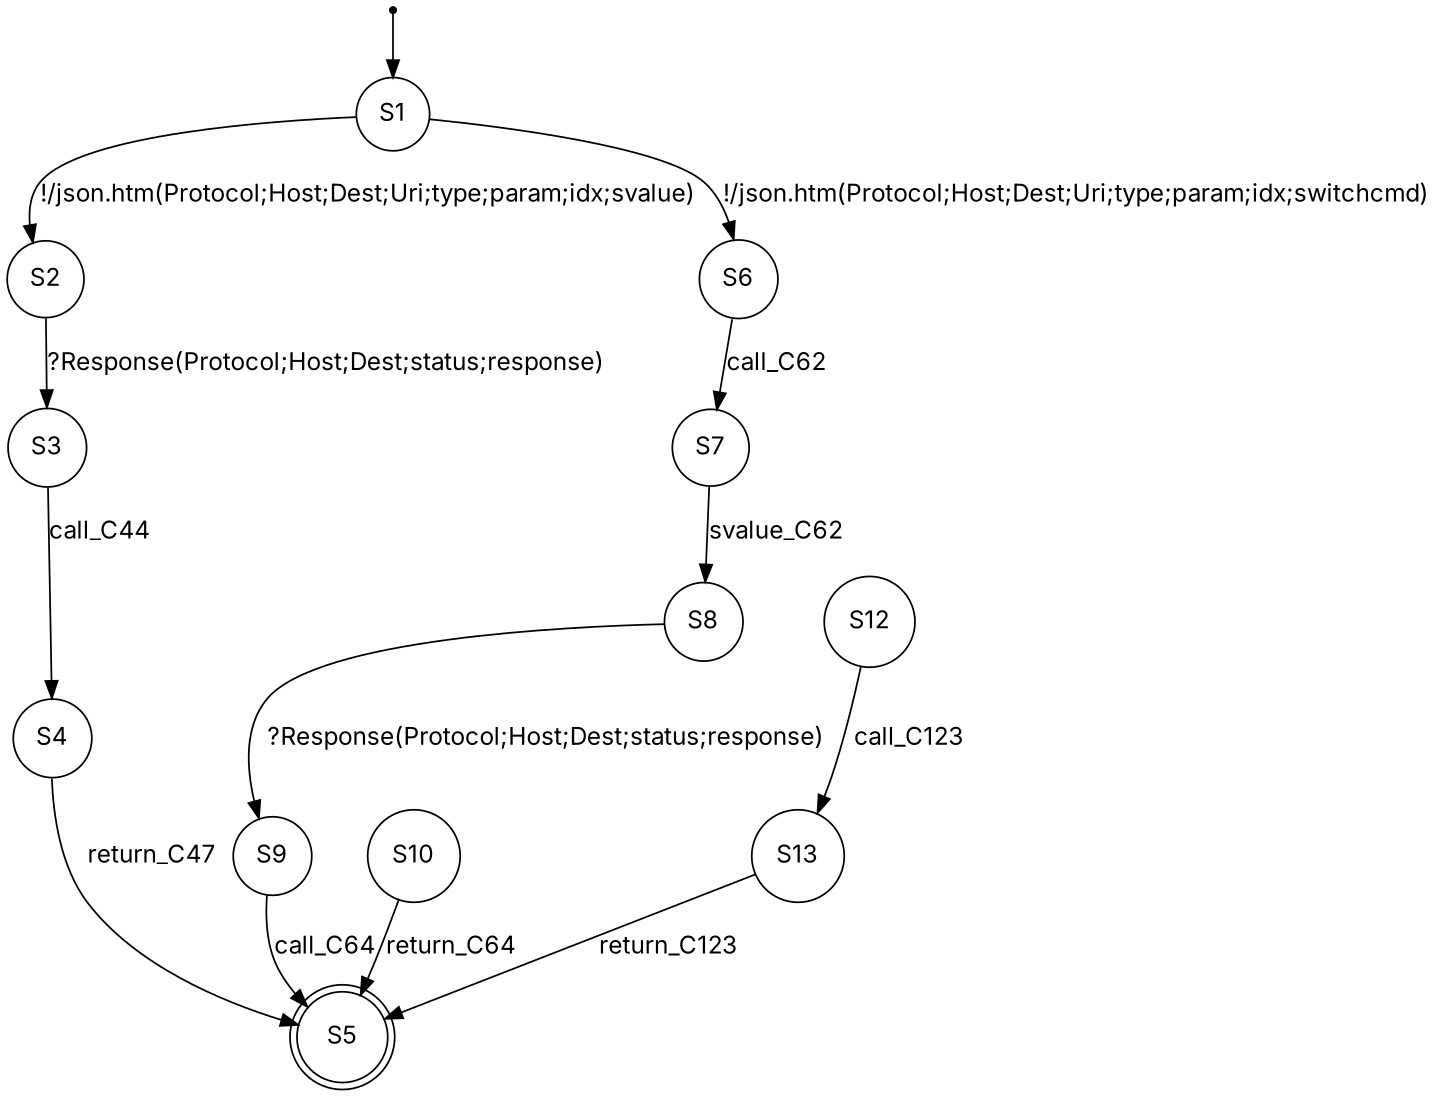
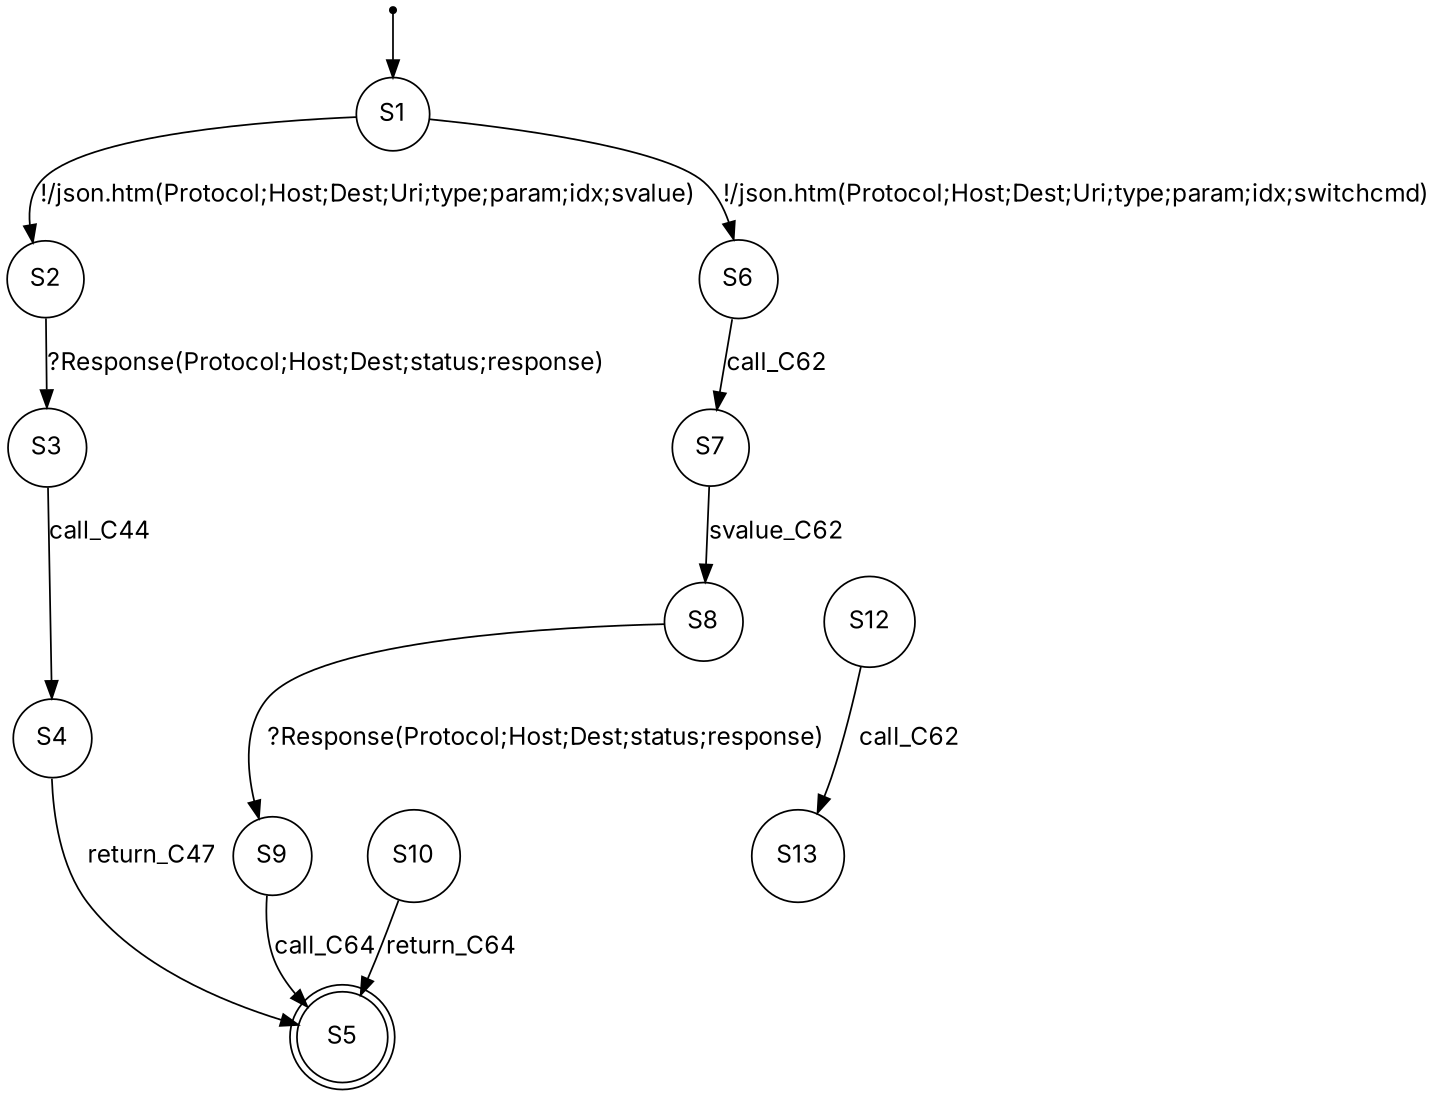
(910, 738) -> (910, 738)
(578, 943) -> none
